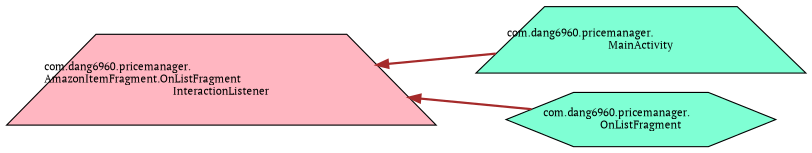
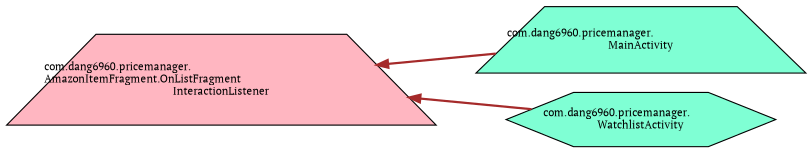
(641, 120) -> (641, 120)
